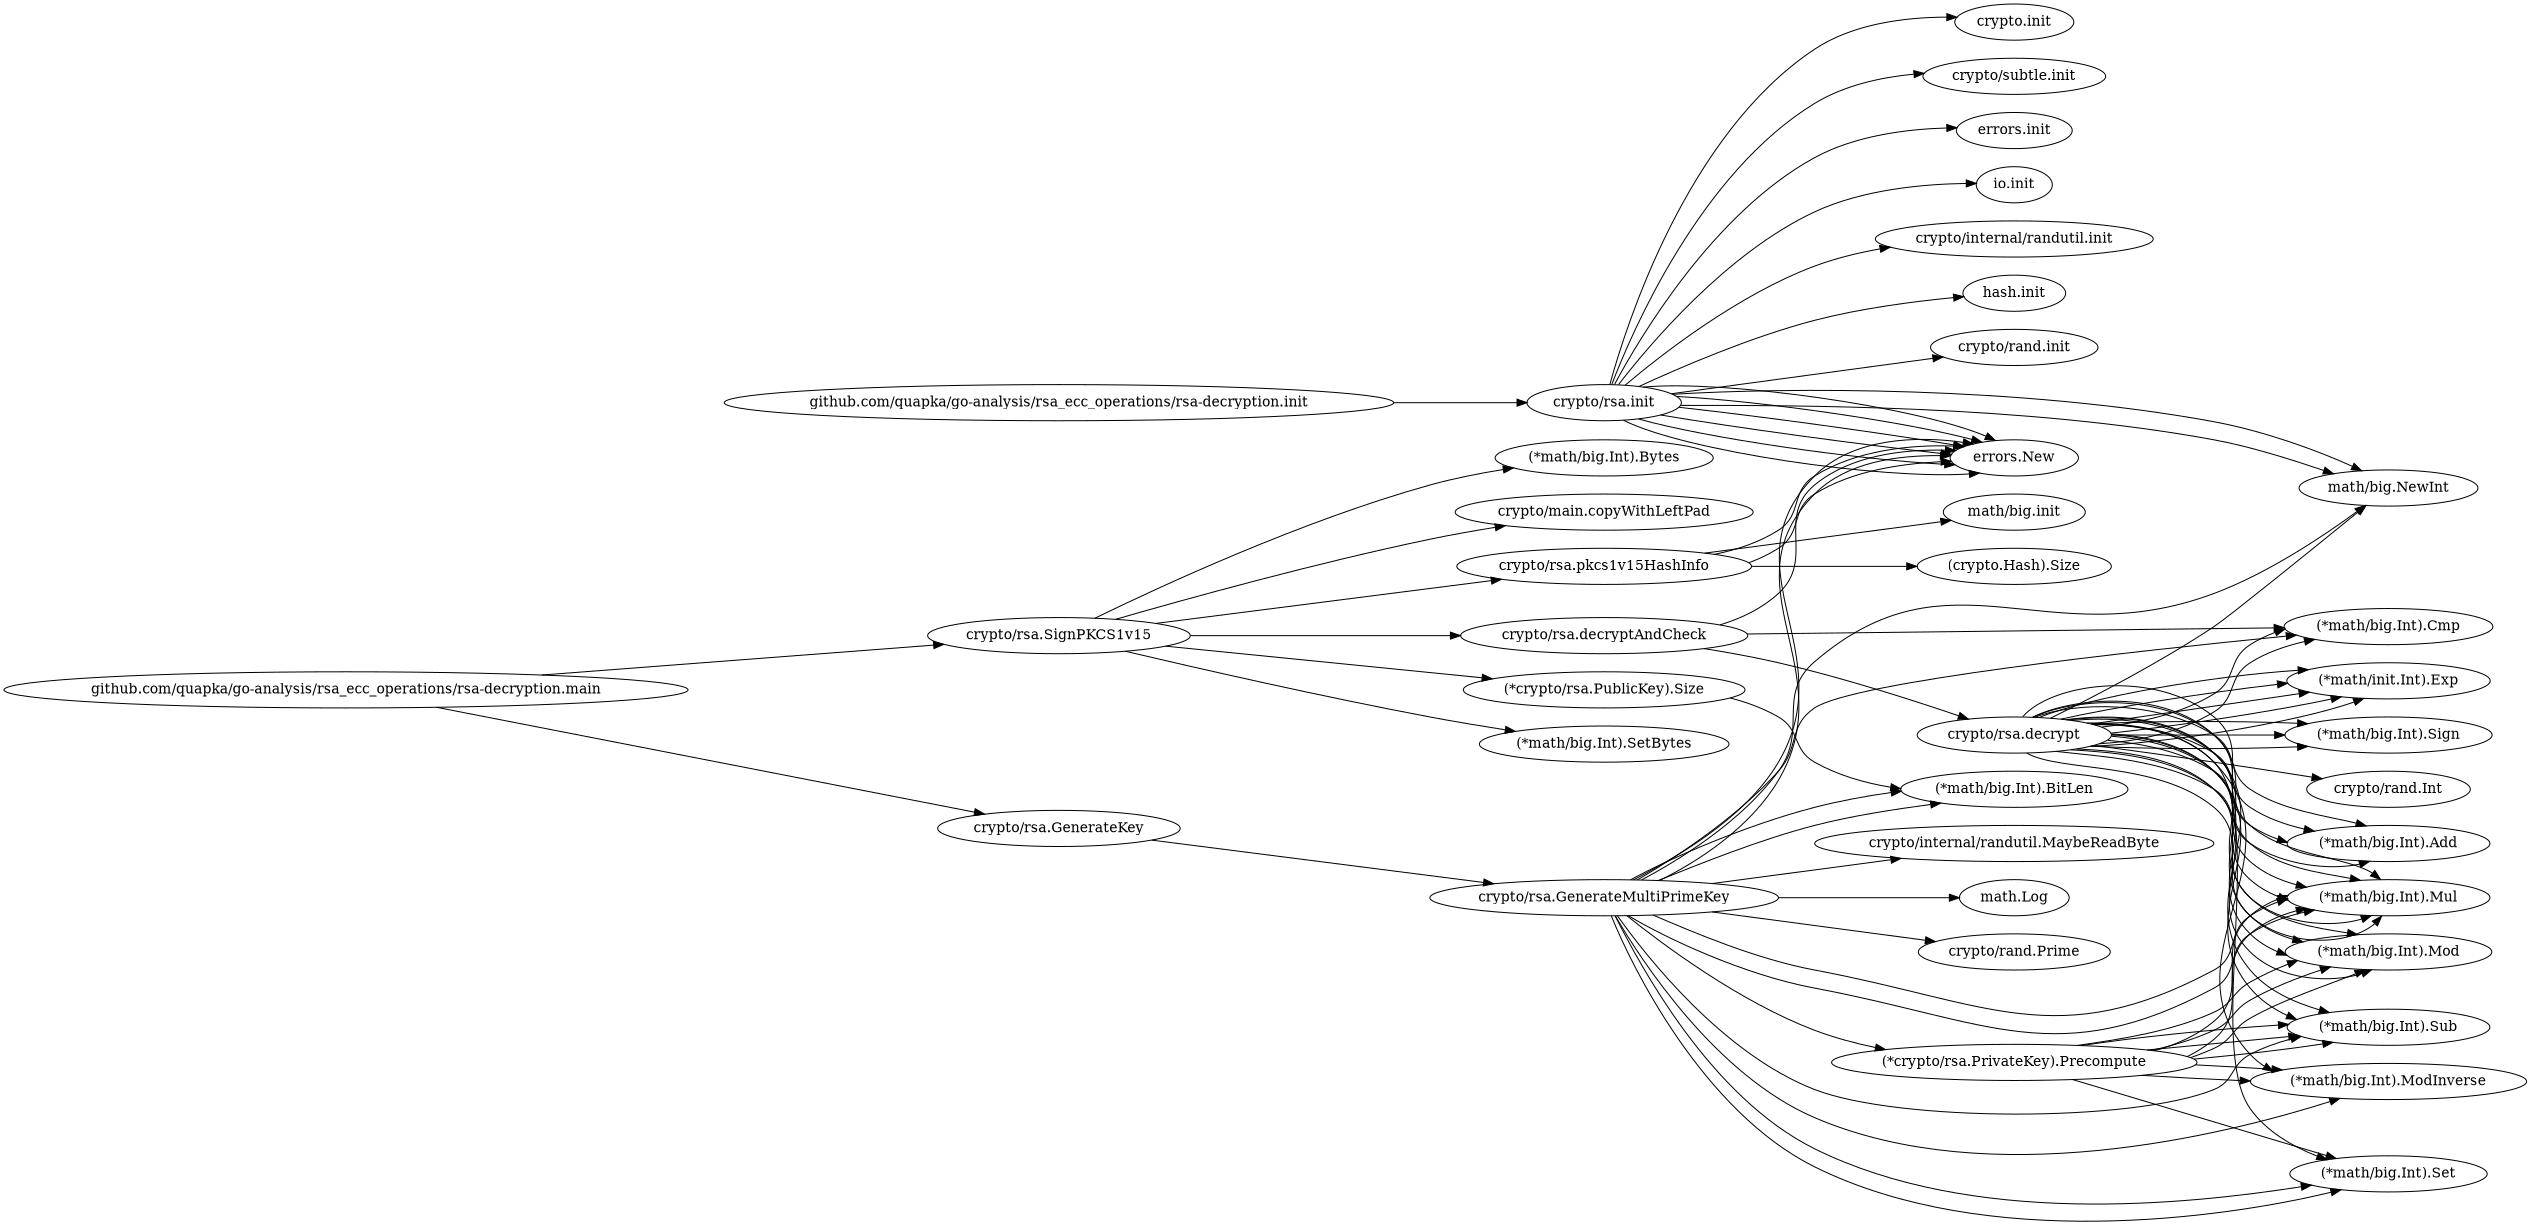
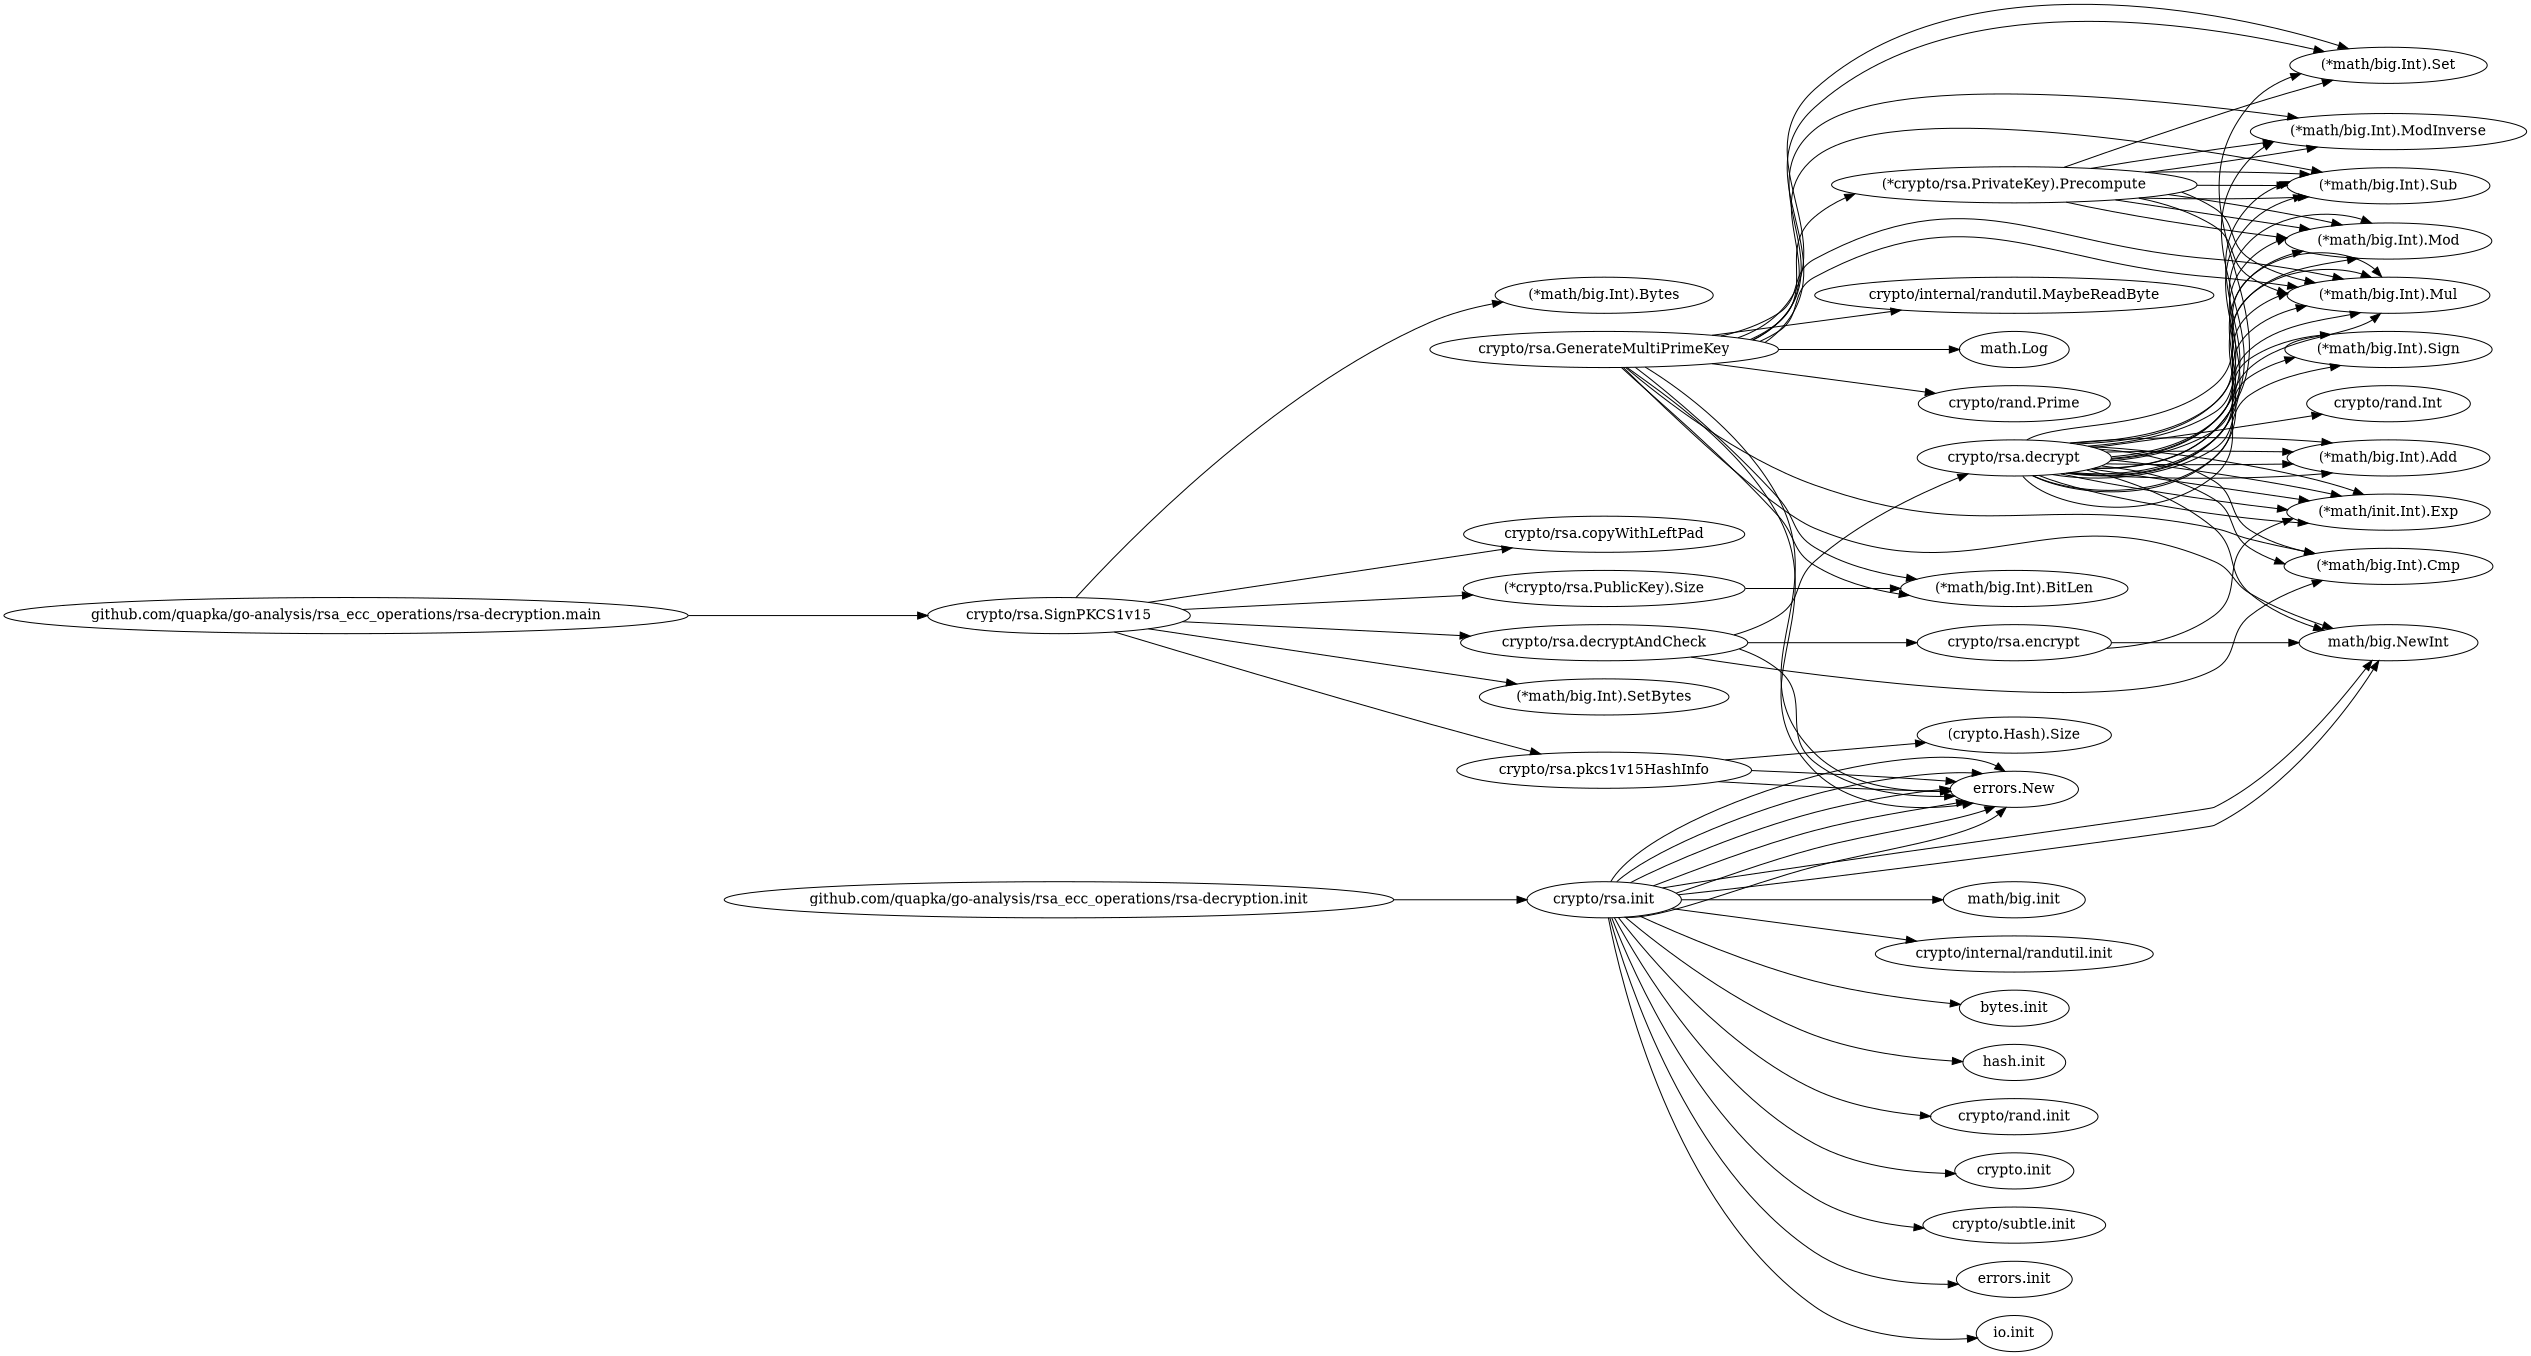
(1604, 512) -> (1604, 534)
(1823, 537) -> (1807, 900)
none -> (2014, 643)
(1059, 828) -> none
none -> (2014, 1008)
